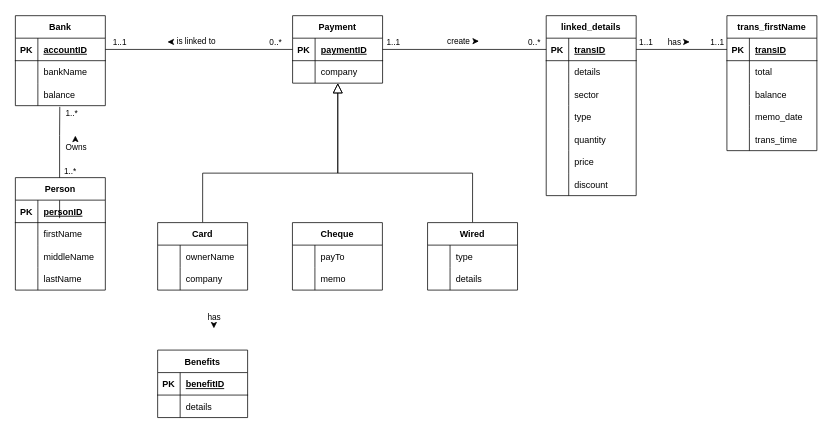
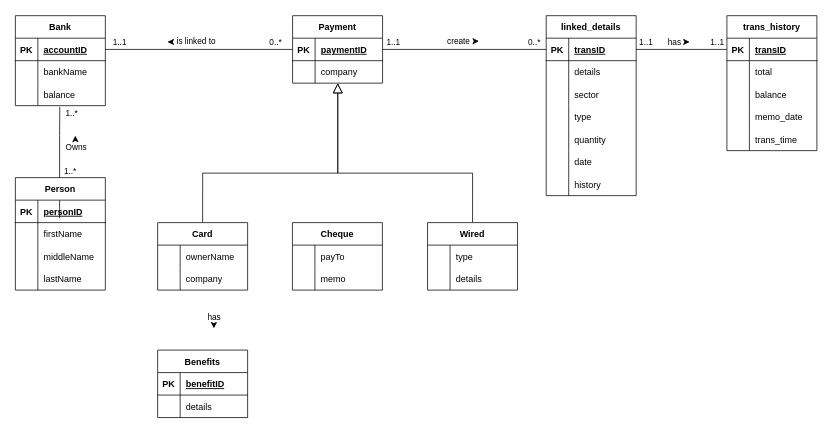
(772, 27) -> (772, 27)
(586, 162) -> (585, 162)
(593, 185) -> (591, 185)
